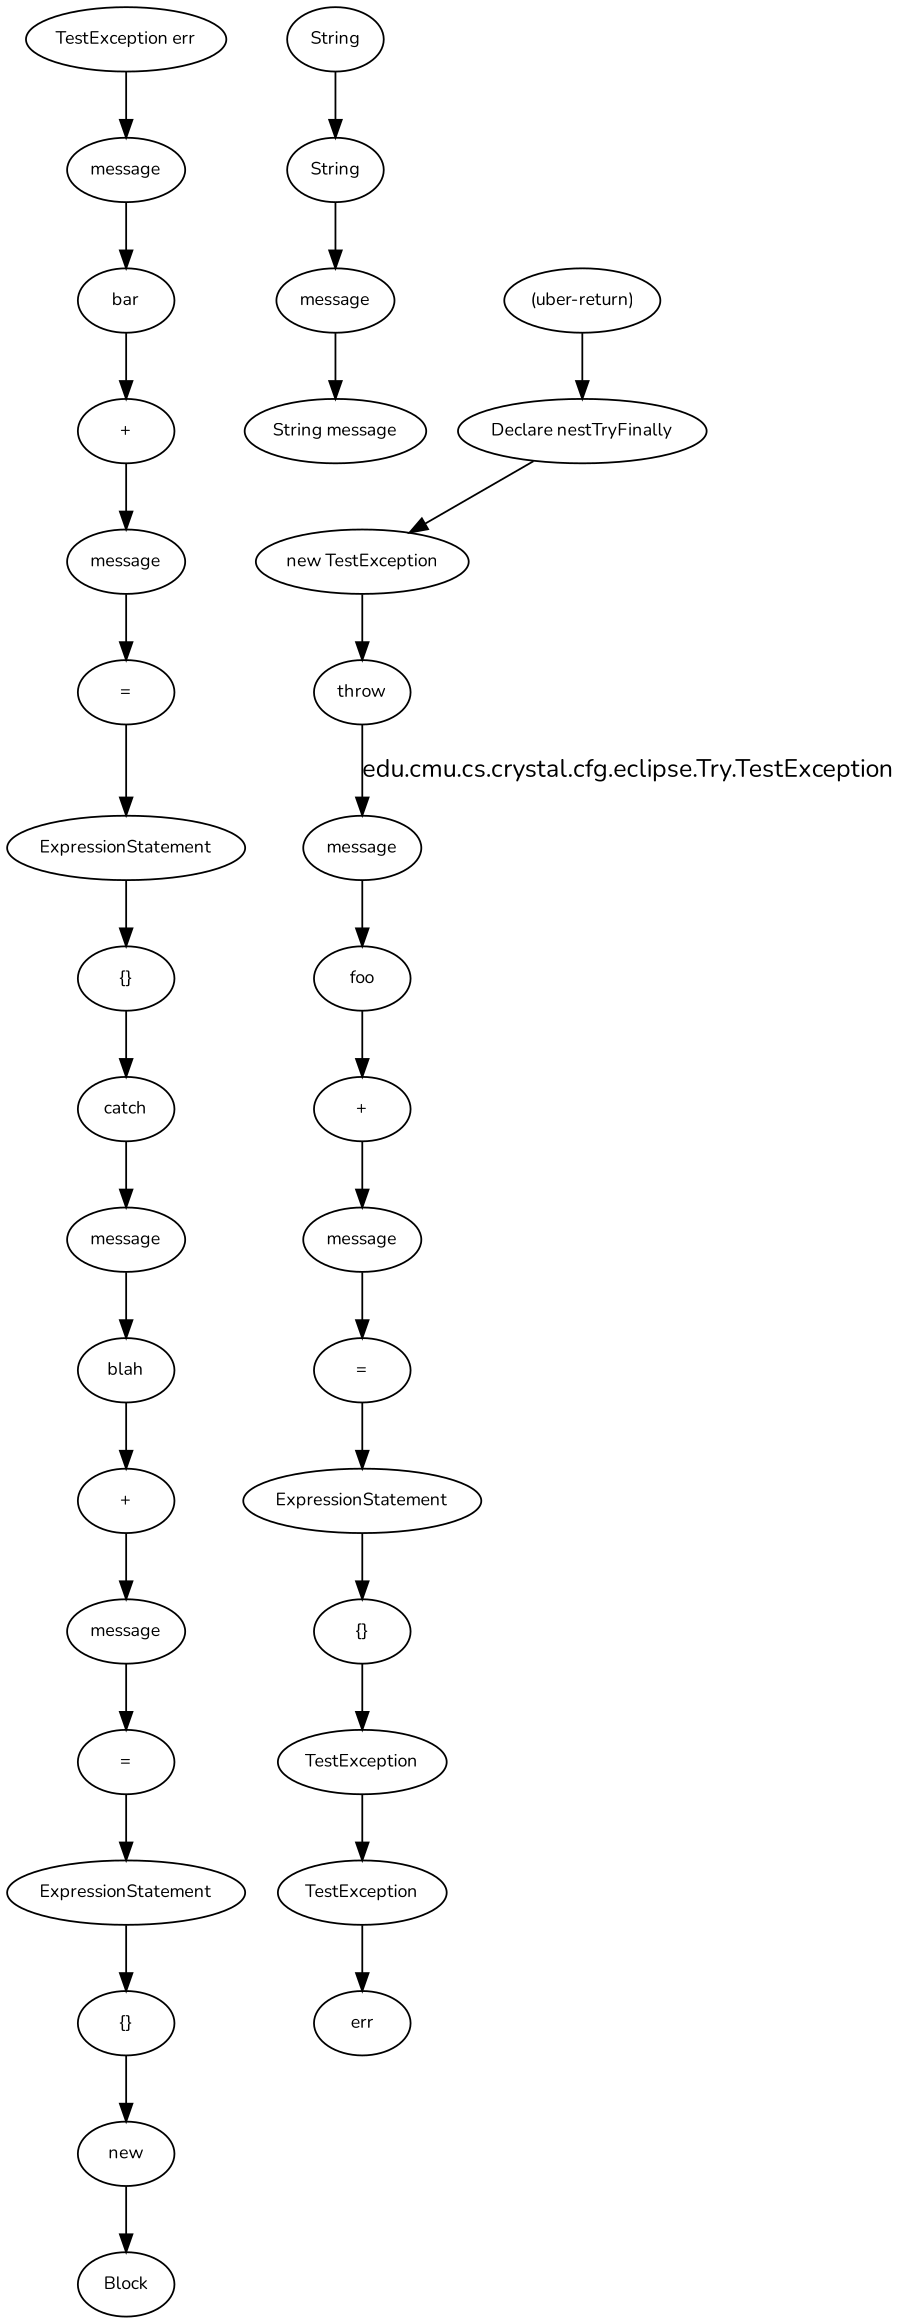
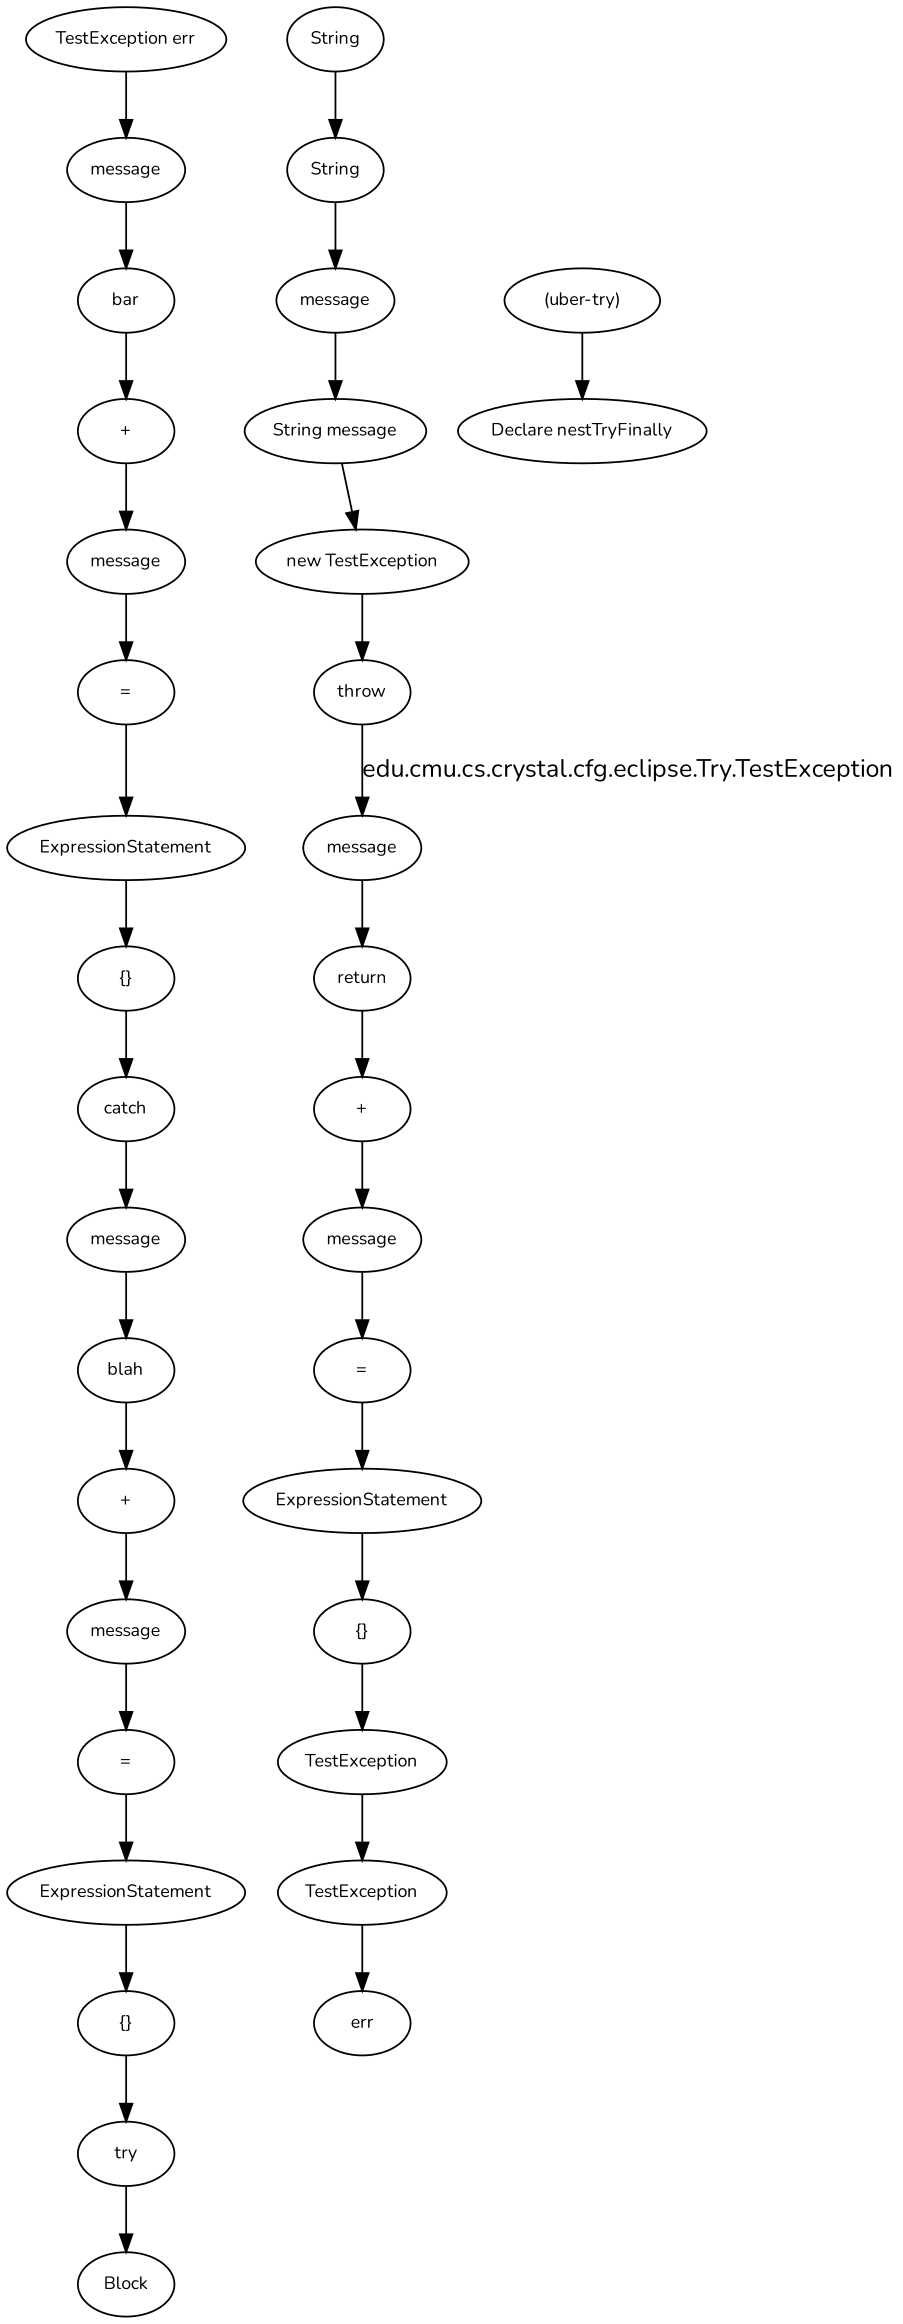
(582, 301) -> (582, 301)
(479, 492) -> (347, 488)
(362, 979) -> (362, 979)
(126, 2154) -> (126, 2154)
